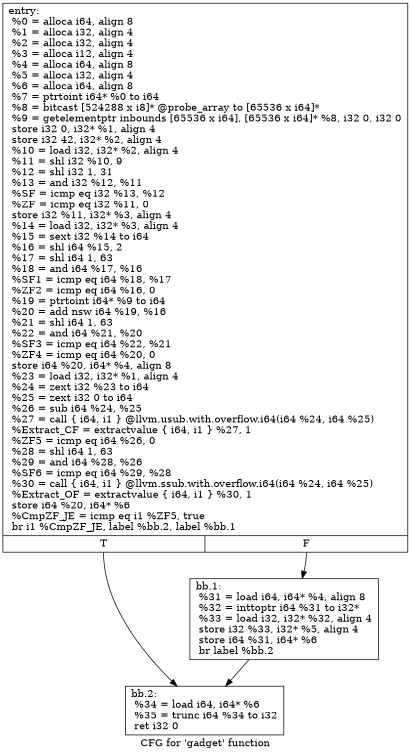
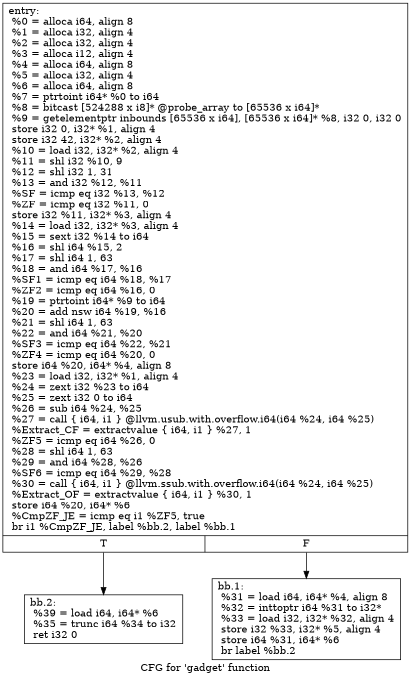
(240, 670) -> none
(196, 705) -> (95, 613)
